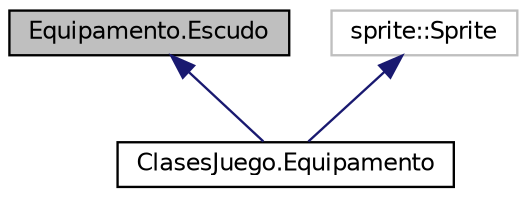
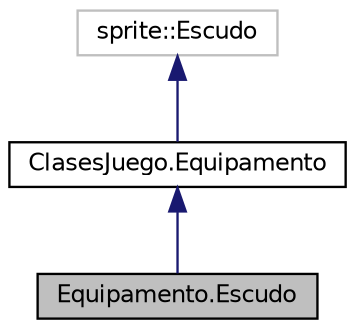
(424, 33) -> (178, 33)
(226, 107) -> (178, 243)
